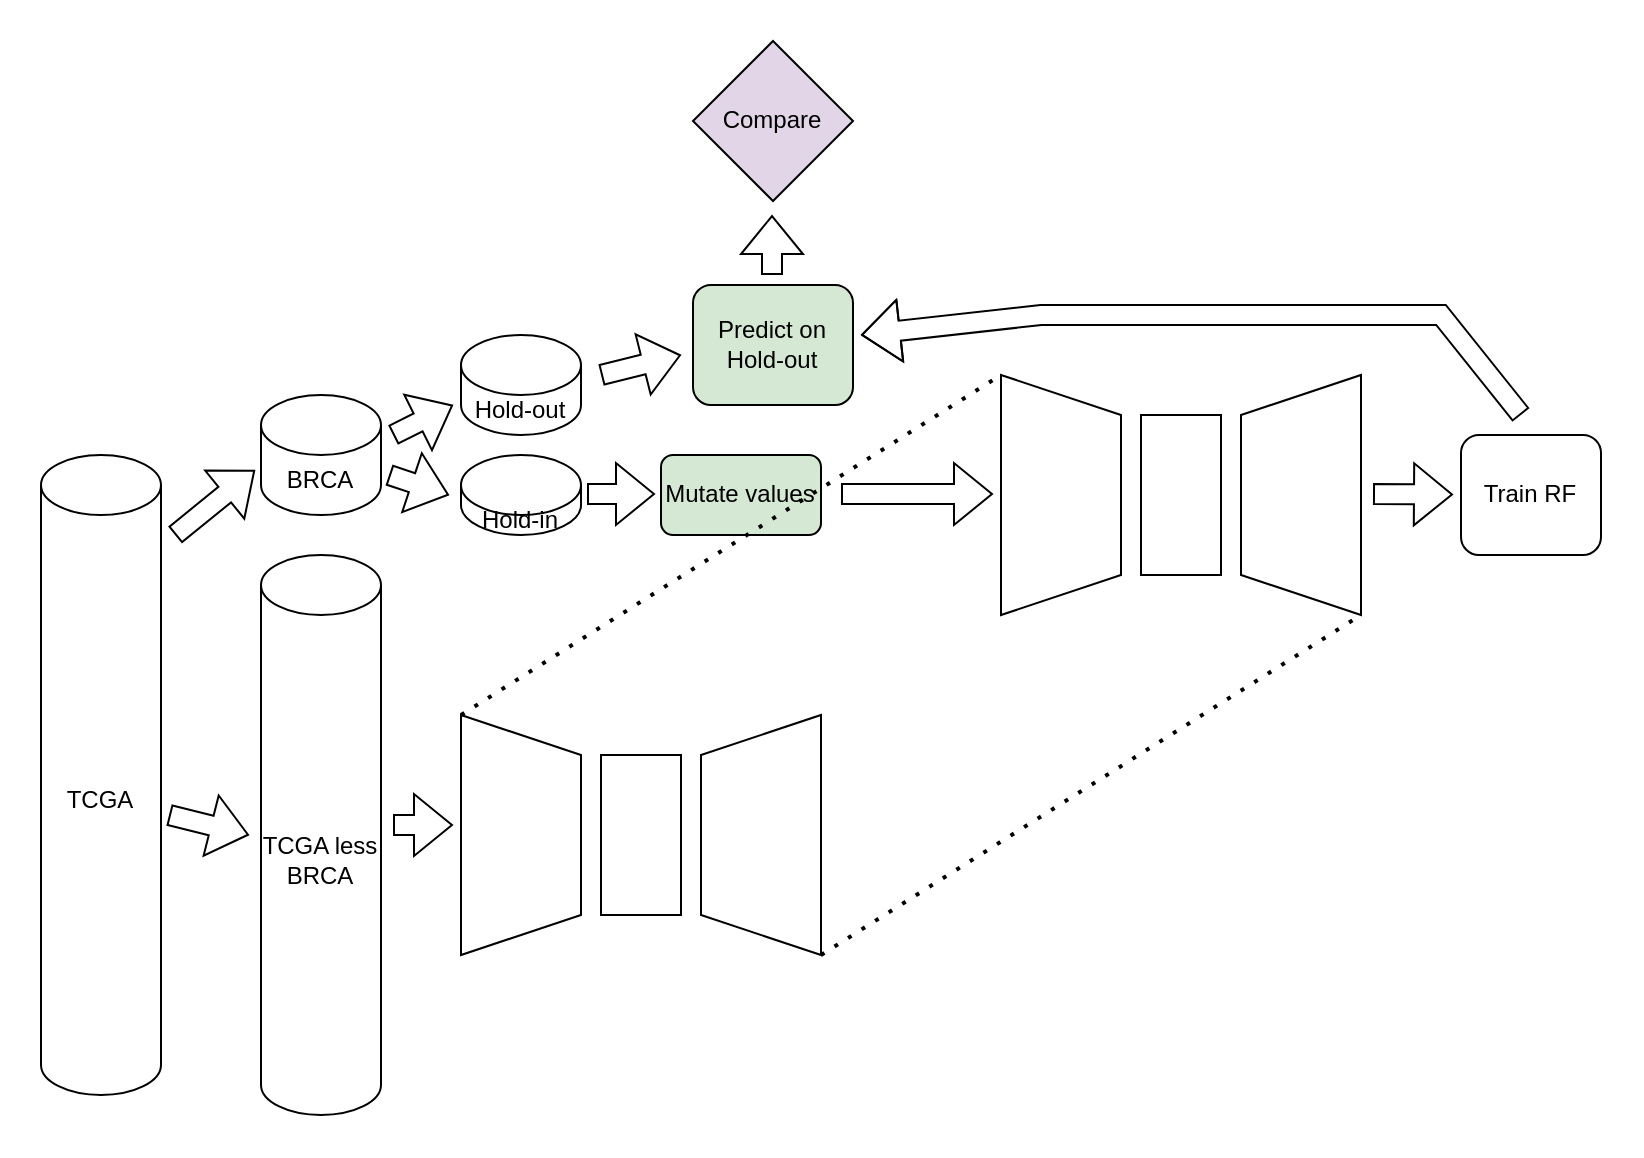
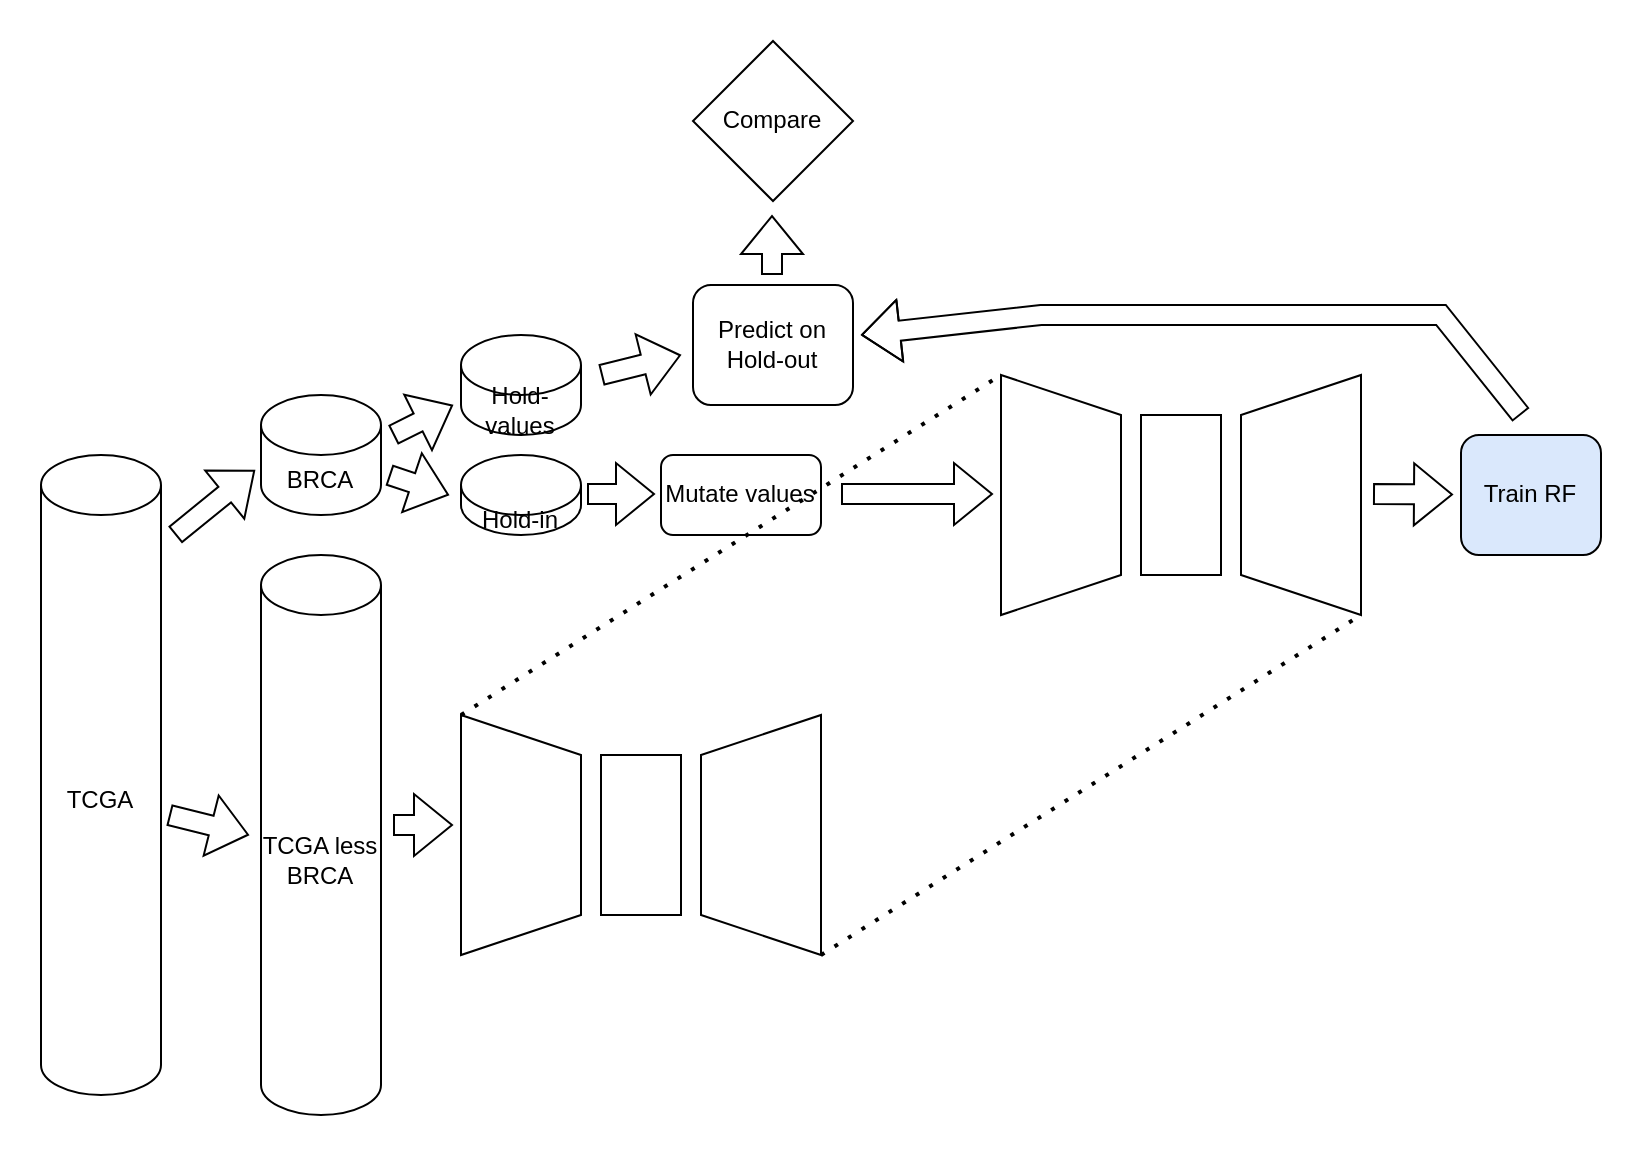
(773, 121) -> (773, 121)
(773, 345) -> (773, 345)
(521, 411) -> (521, 411)
(741, 495) -> (741, 495)
(1531, 495) -> (1531, 495)
